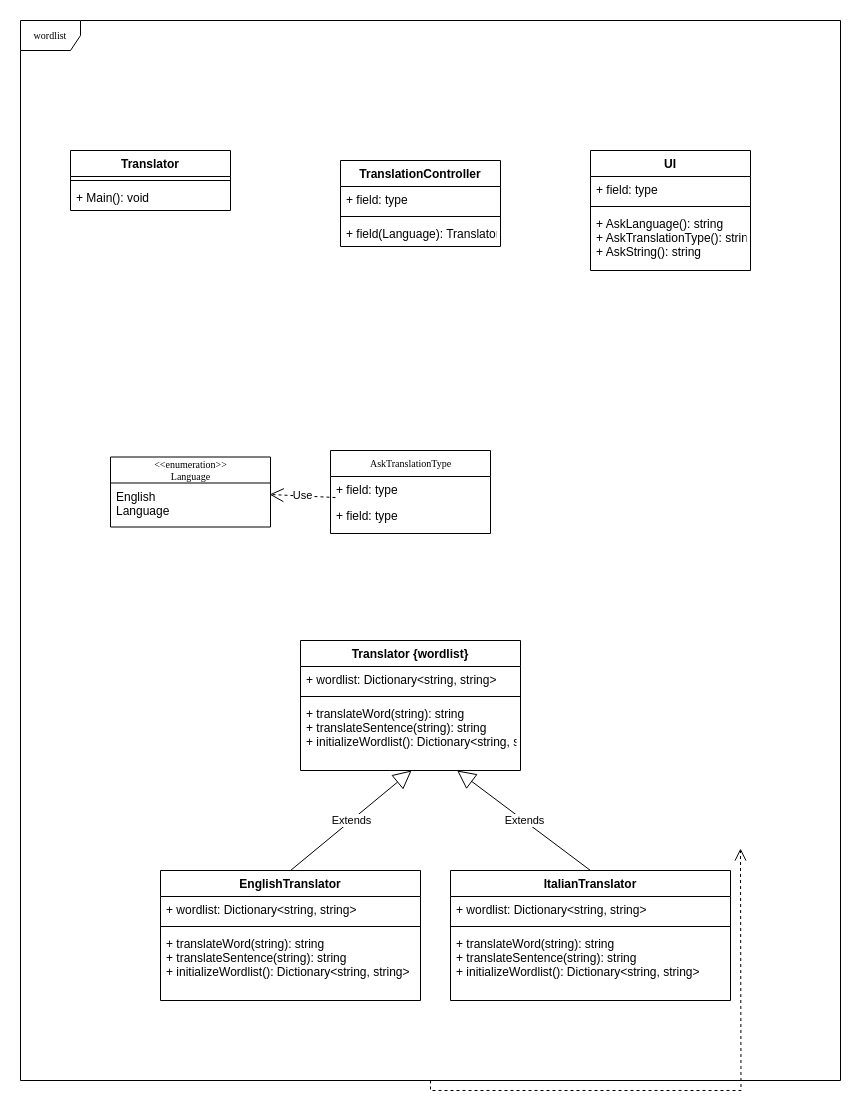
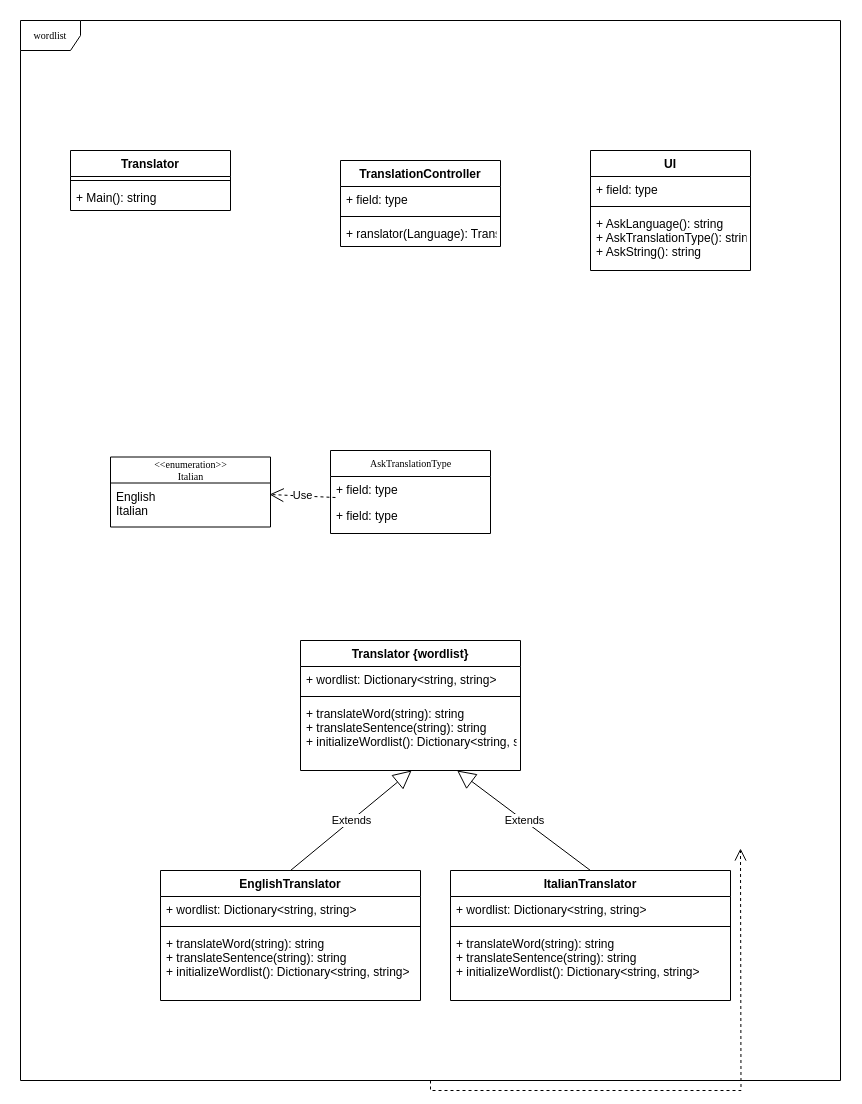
(115, 198) -> (122, 198)
(434, 234) -> (449, 234)
(191, 471) -> (191, 471)
(143, 505) -> (137, 505)
